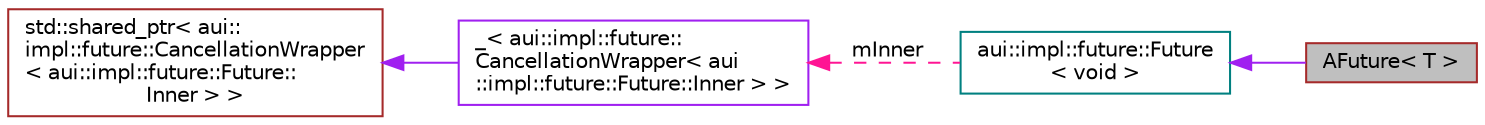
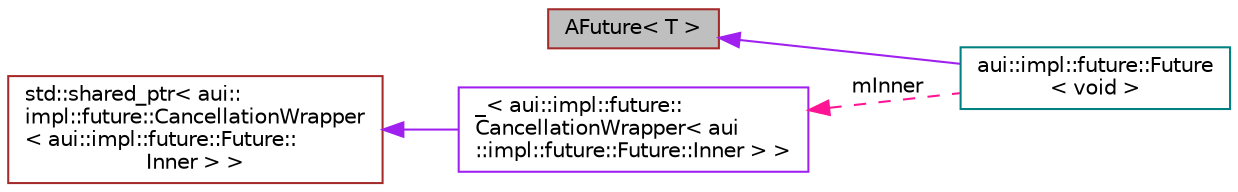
(1279, 63) -> (850, 52)
